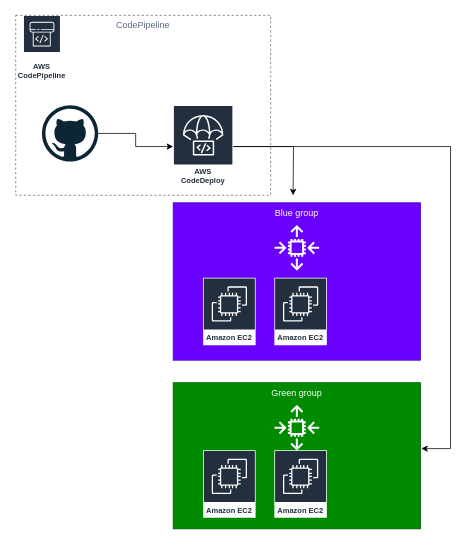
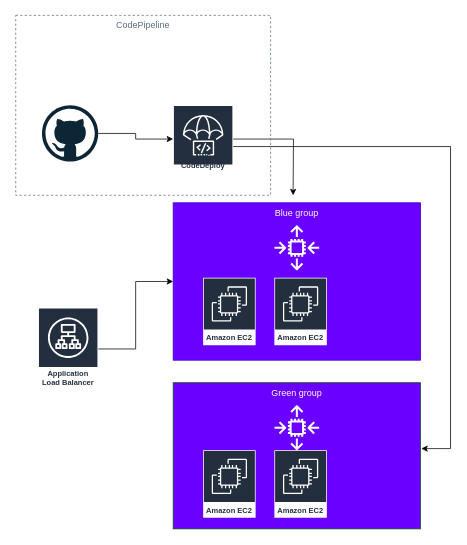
(42, 49) -> none
(203, 147) -> (203, 139)
none -> (135, 301)
none -> (68, 349)
(296, 393) -> (296, 393)
